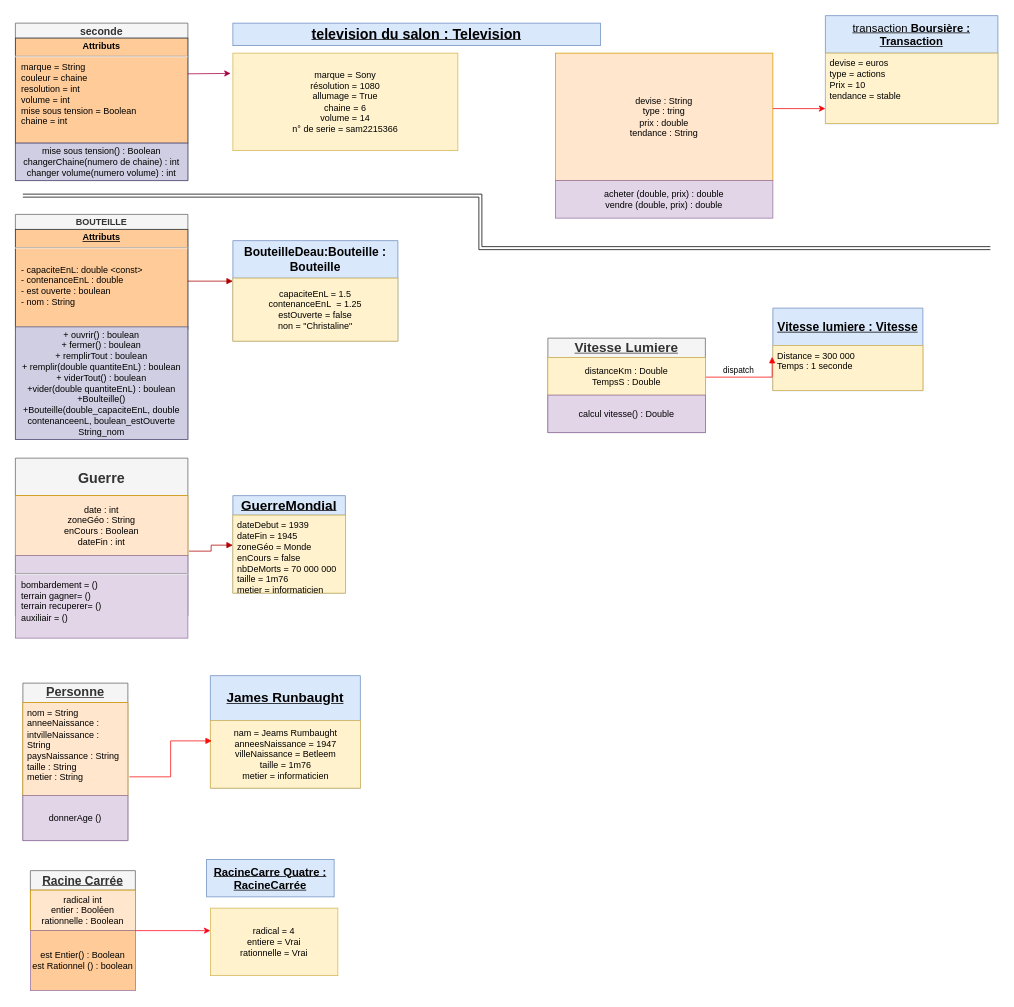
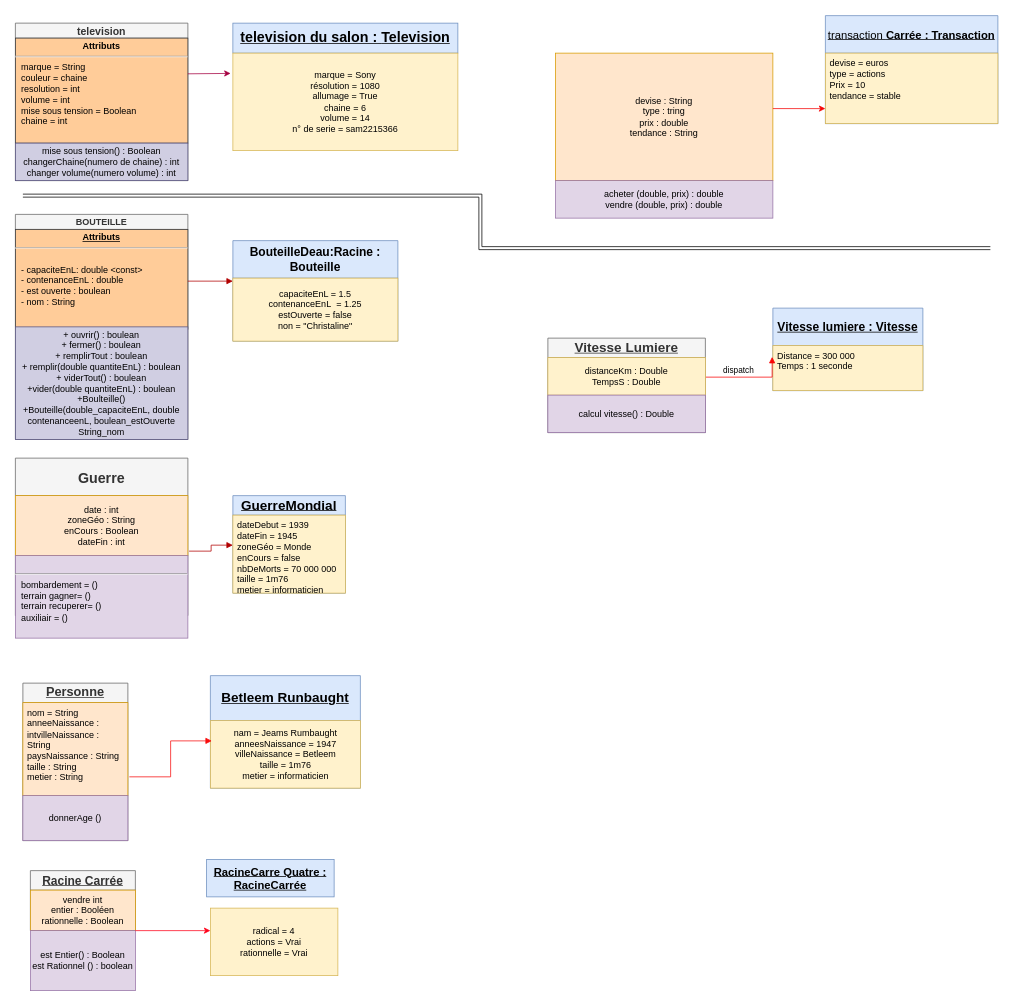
(101, 31) -> (101, 31)
(417, 34) -> (345, 38)
(912, 34) -> (912, 34)
(315, 259) -> (315, 259)
(285, 698) -> (285, 698)
(83, 910) -> (83, 910)
(274, 942) -> (274, 942)
(83, 960) -> (83, 960)
